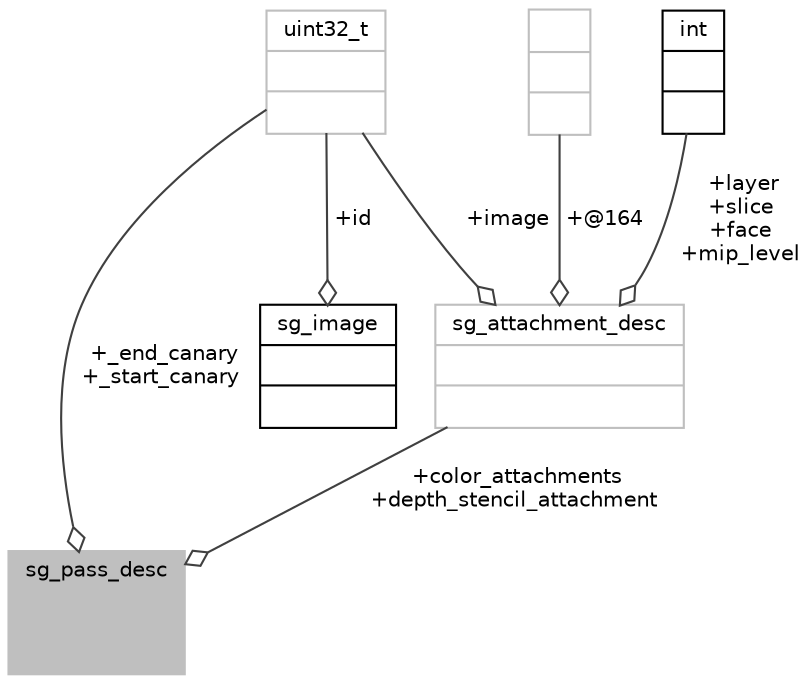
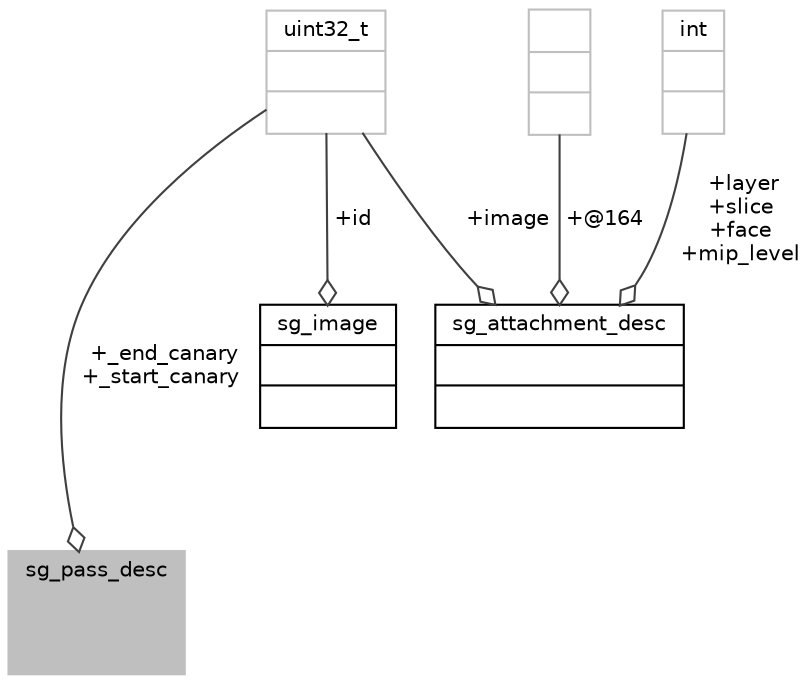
(693, 72) -> (693, 72)
(560, 366) -> (560, 366)
(328, 490) -> none
